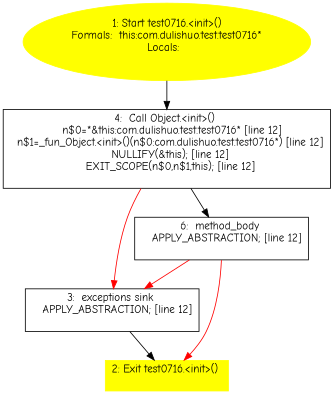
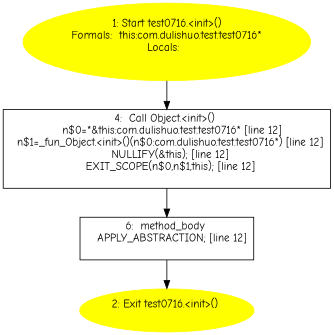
(112, 310) -> none
(214, 310) -> (167, 270)
(167, 376) -> (167, 310)
